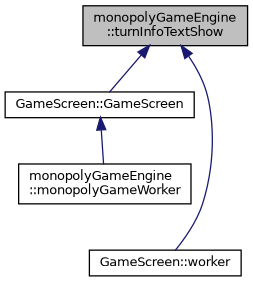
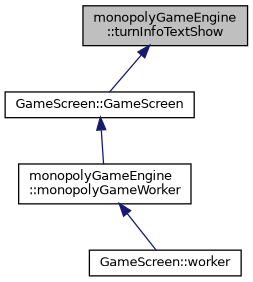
(212, 155) -> (142, 232)
